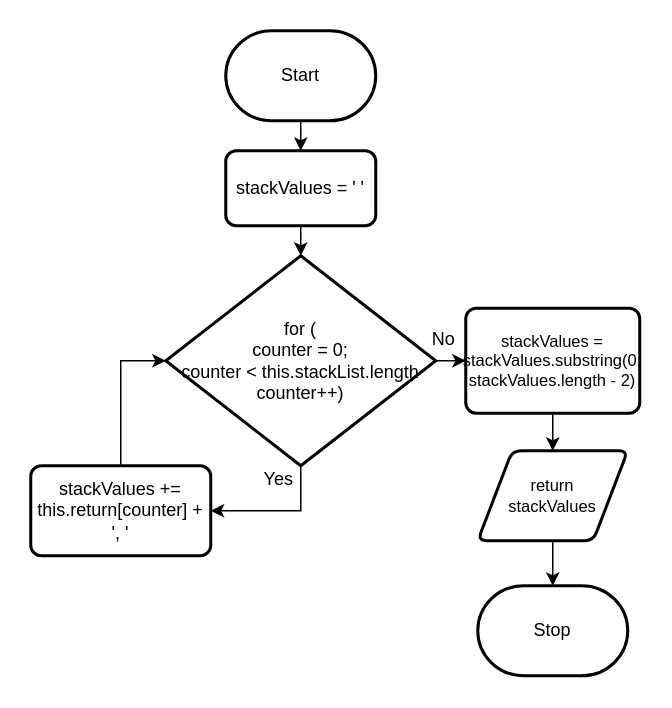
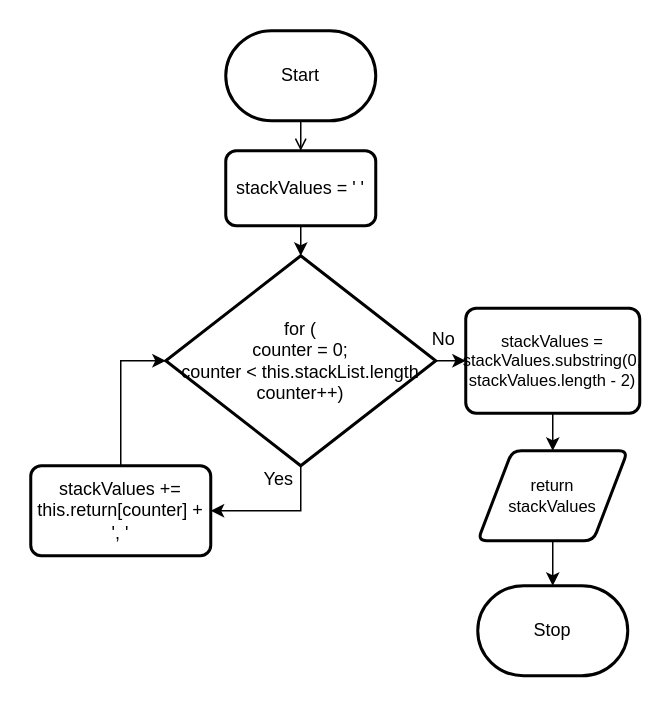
(301, 139) -> (301, 141)
